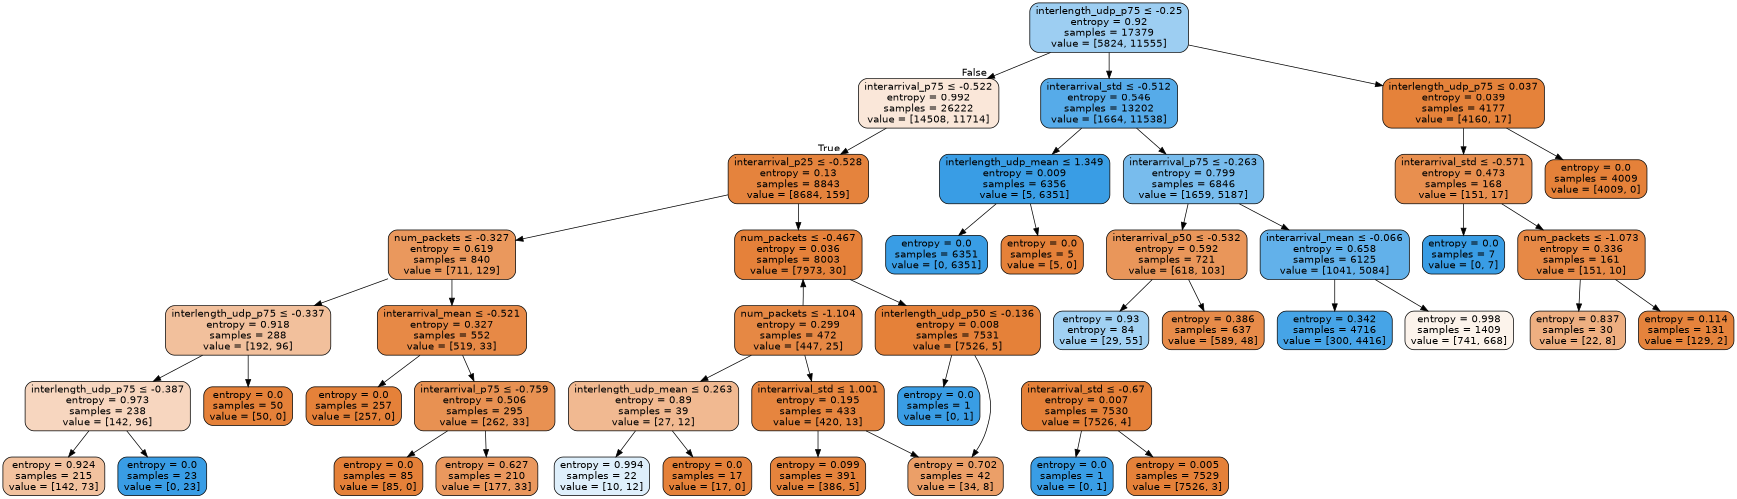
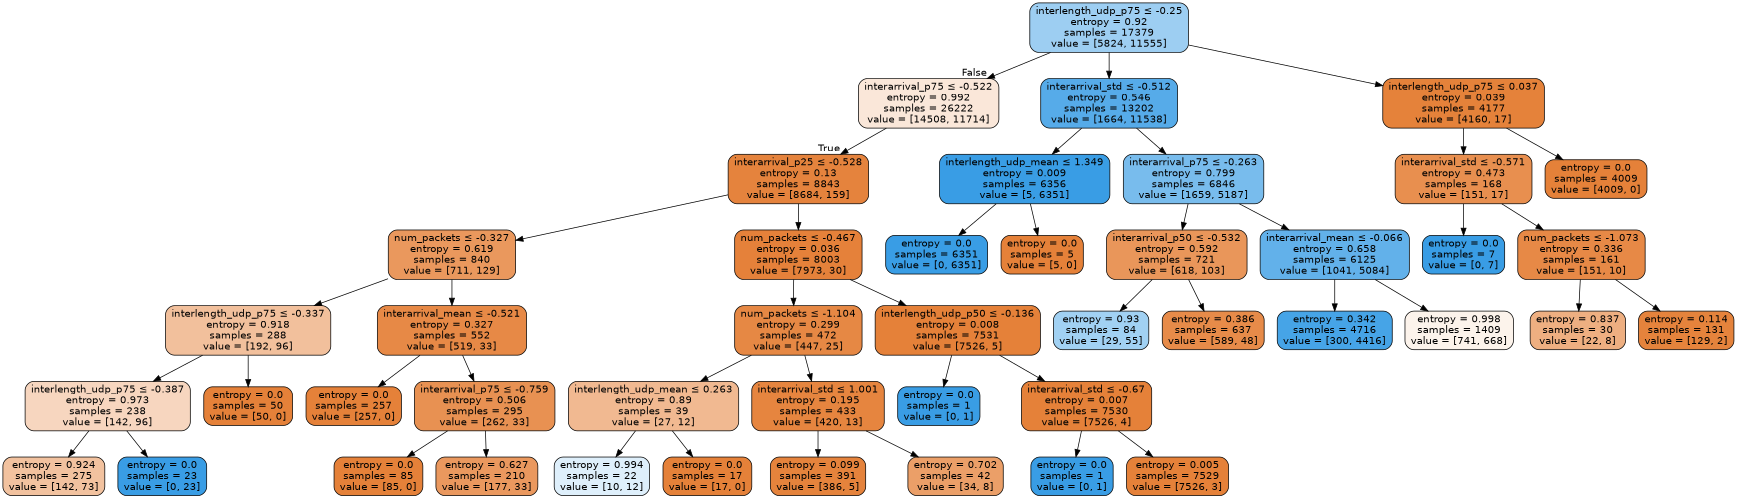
(803, 296) -> (793, 289)
(1101, 330) -> (1101, 330)
(990, 403) -> (1019, 366)
(54, 476) -> (54, 476)
